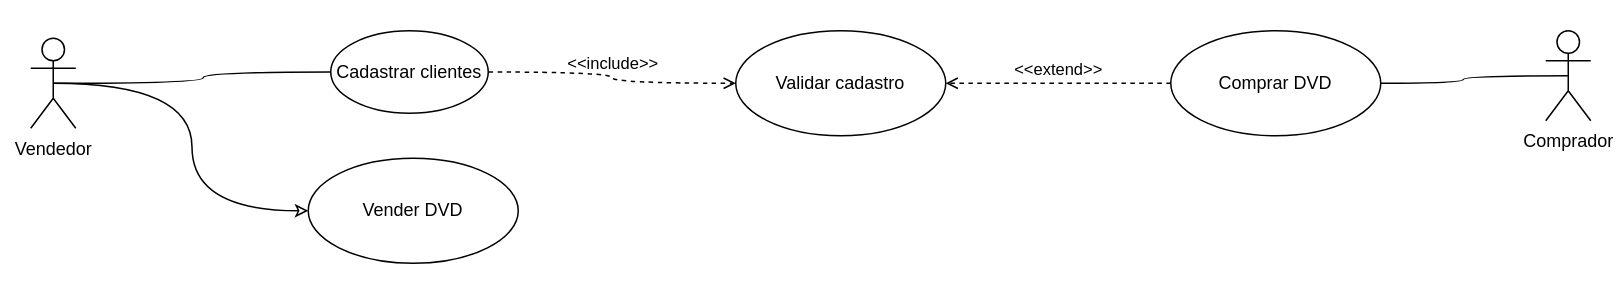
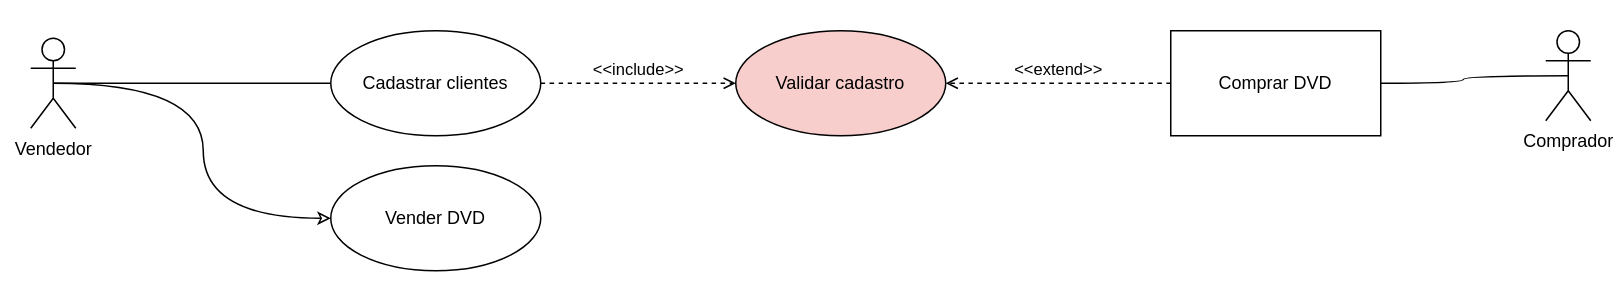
(410, 72) -> (436, 83)
(841, 83) -> (841, 83)
(1276, 83) -> (1276, 83)
(413, 211) -> (436, 218)
